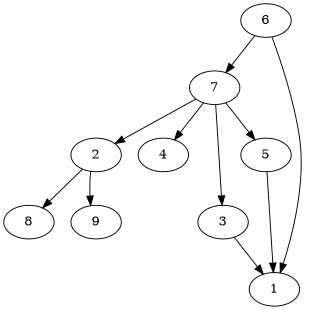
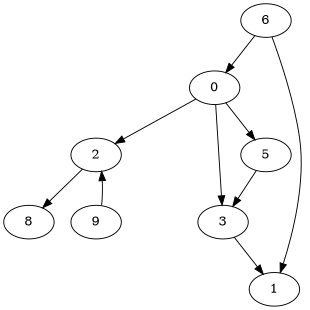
(215, 88) -> (215, 88)
(163, 155) -> none
(90, 184) -> (102, 193)
(270, 217) -> (247, 185)
